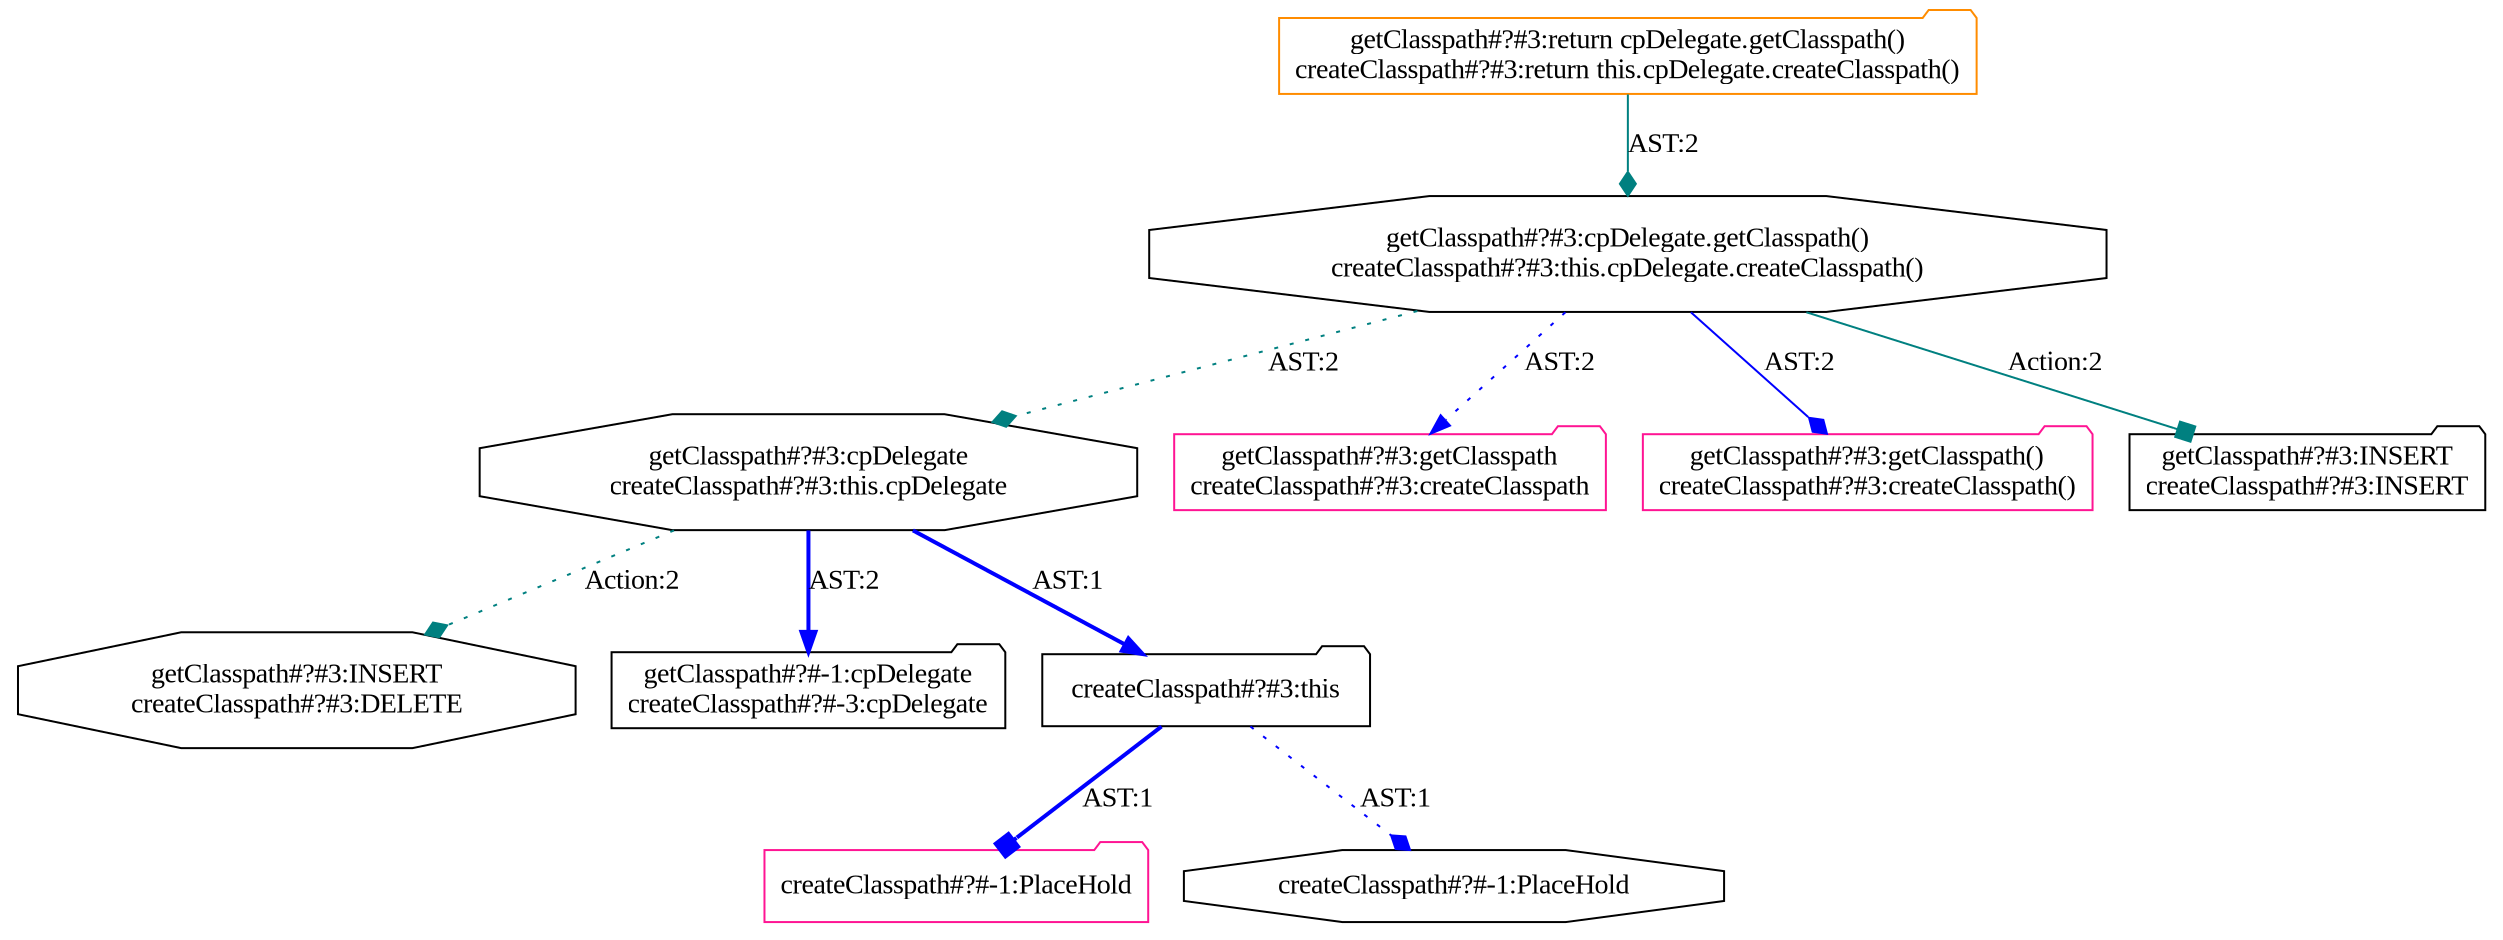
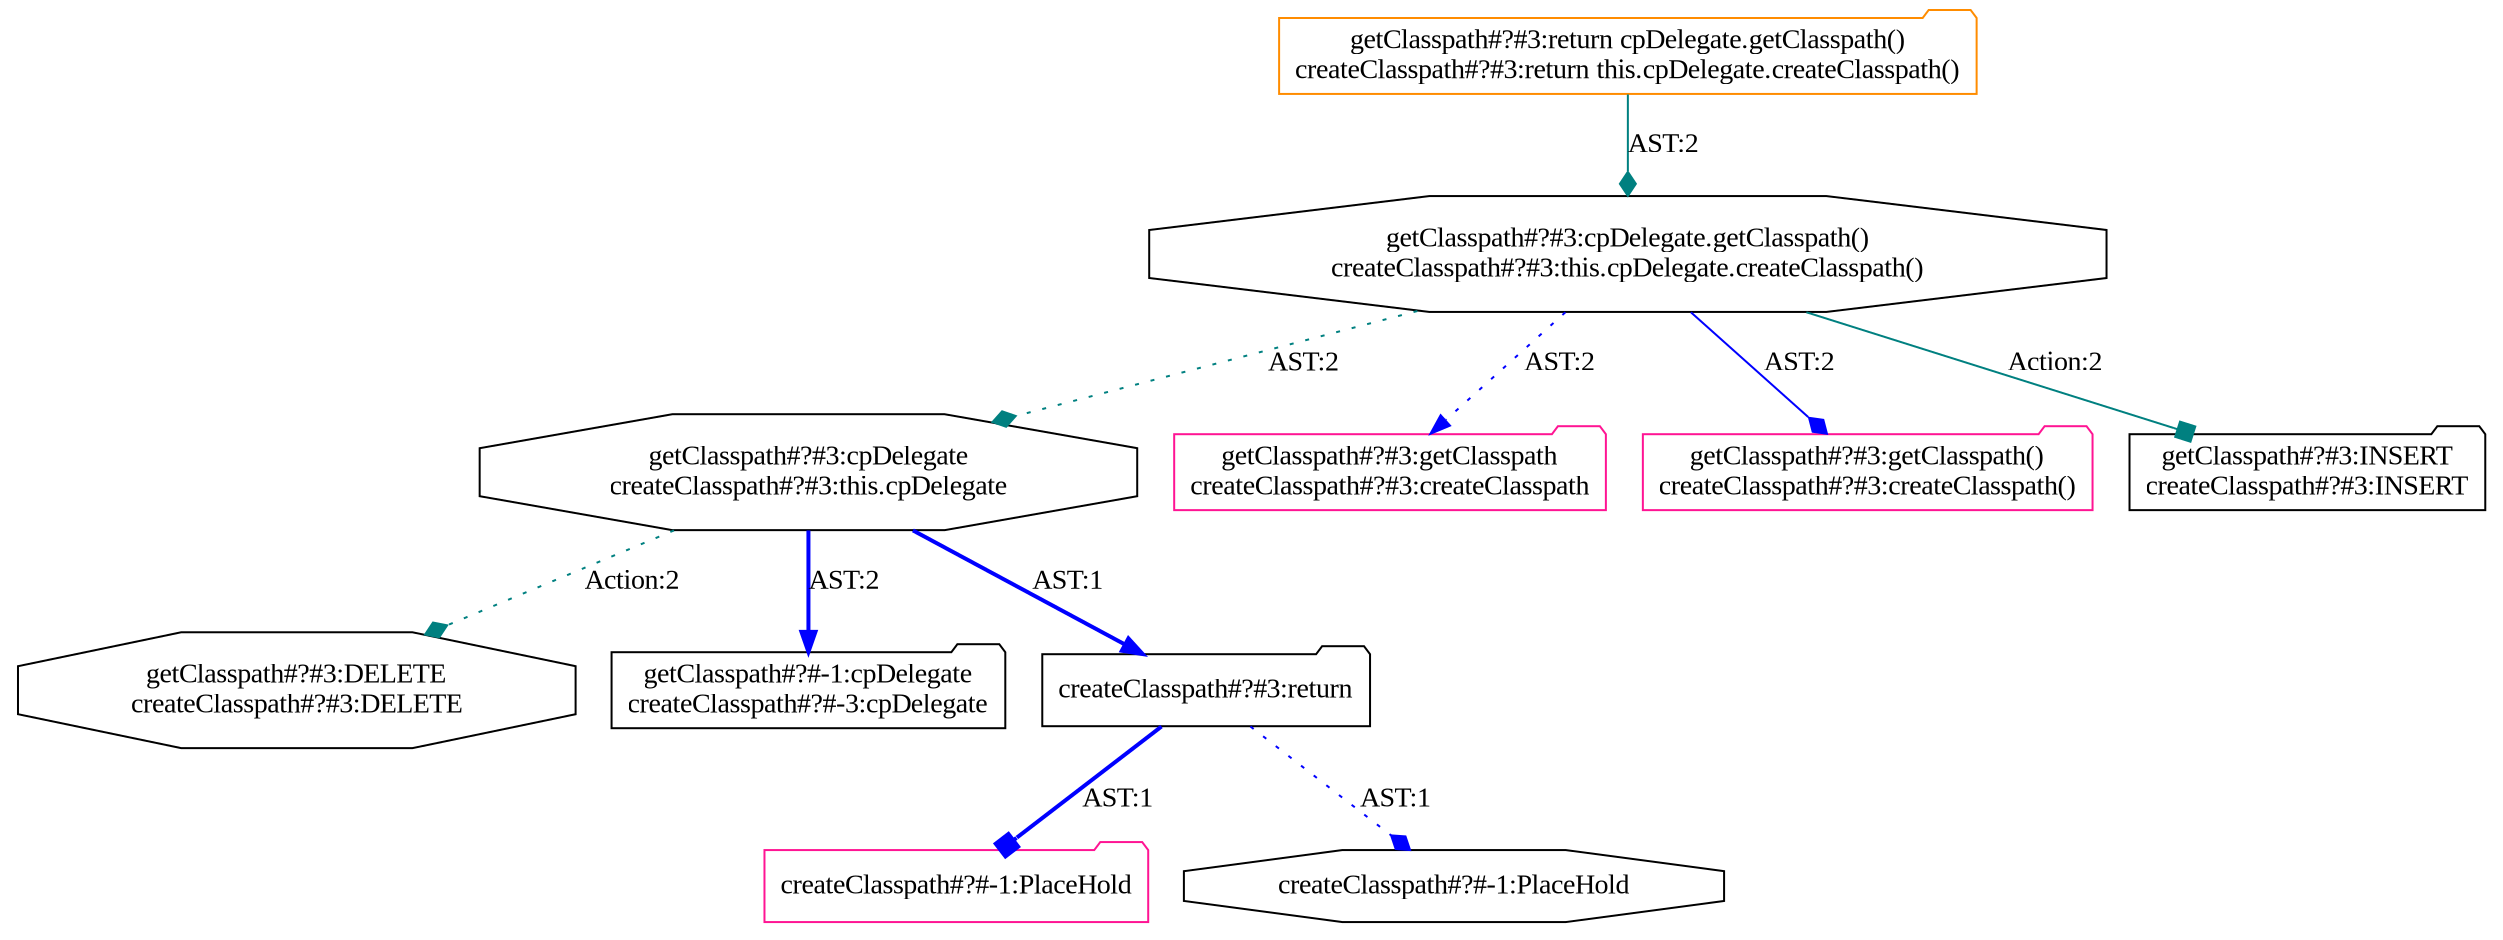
(297, 690) -> (297, 690)
(1206, 690) -> (1206, 690)
